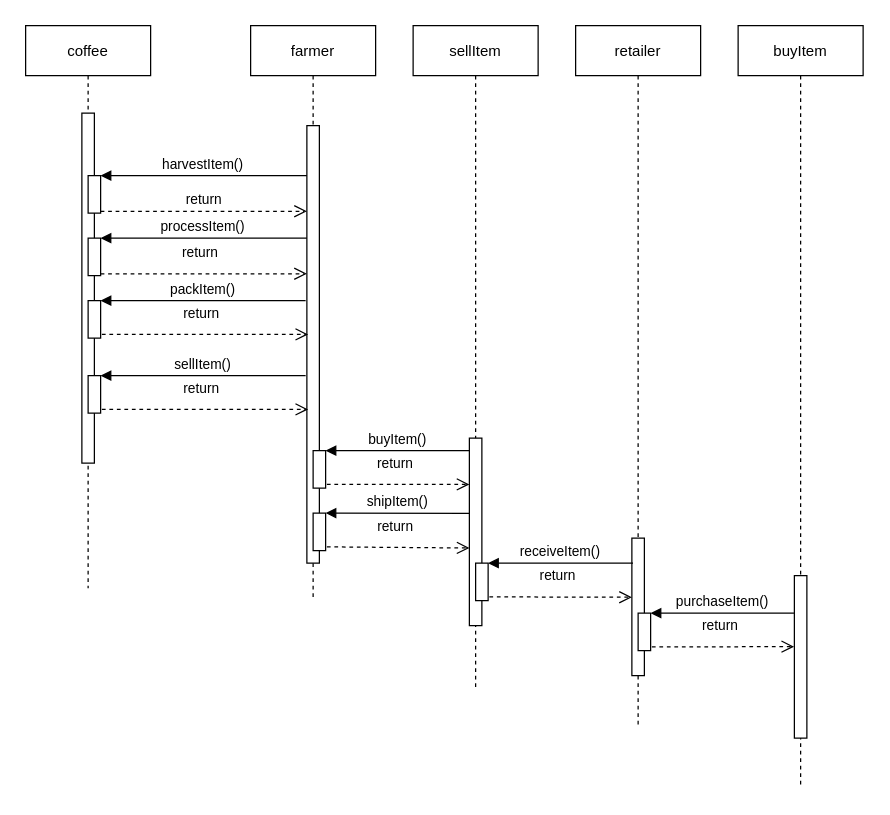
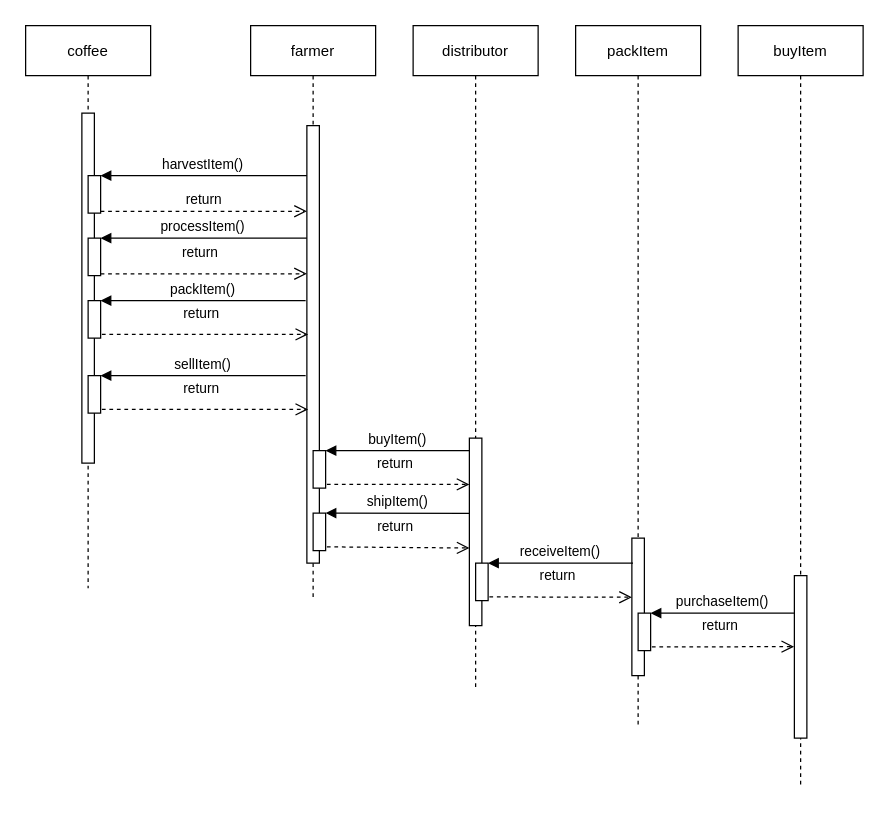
(475, 51) -> (475, 51)
(638, 51) -> (638, 51)
